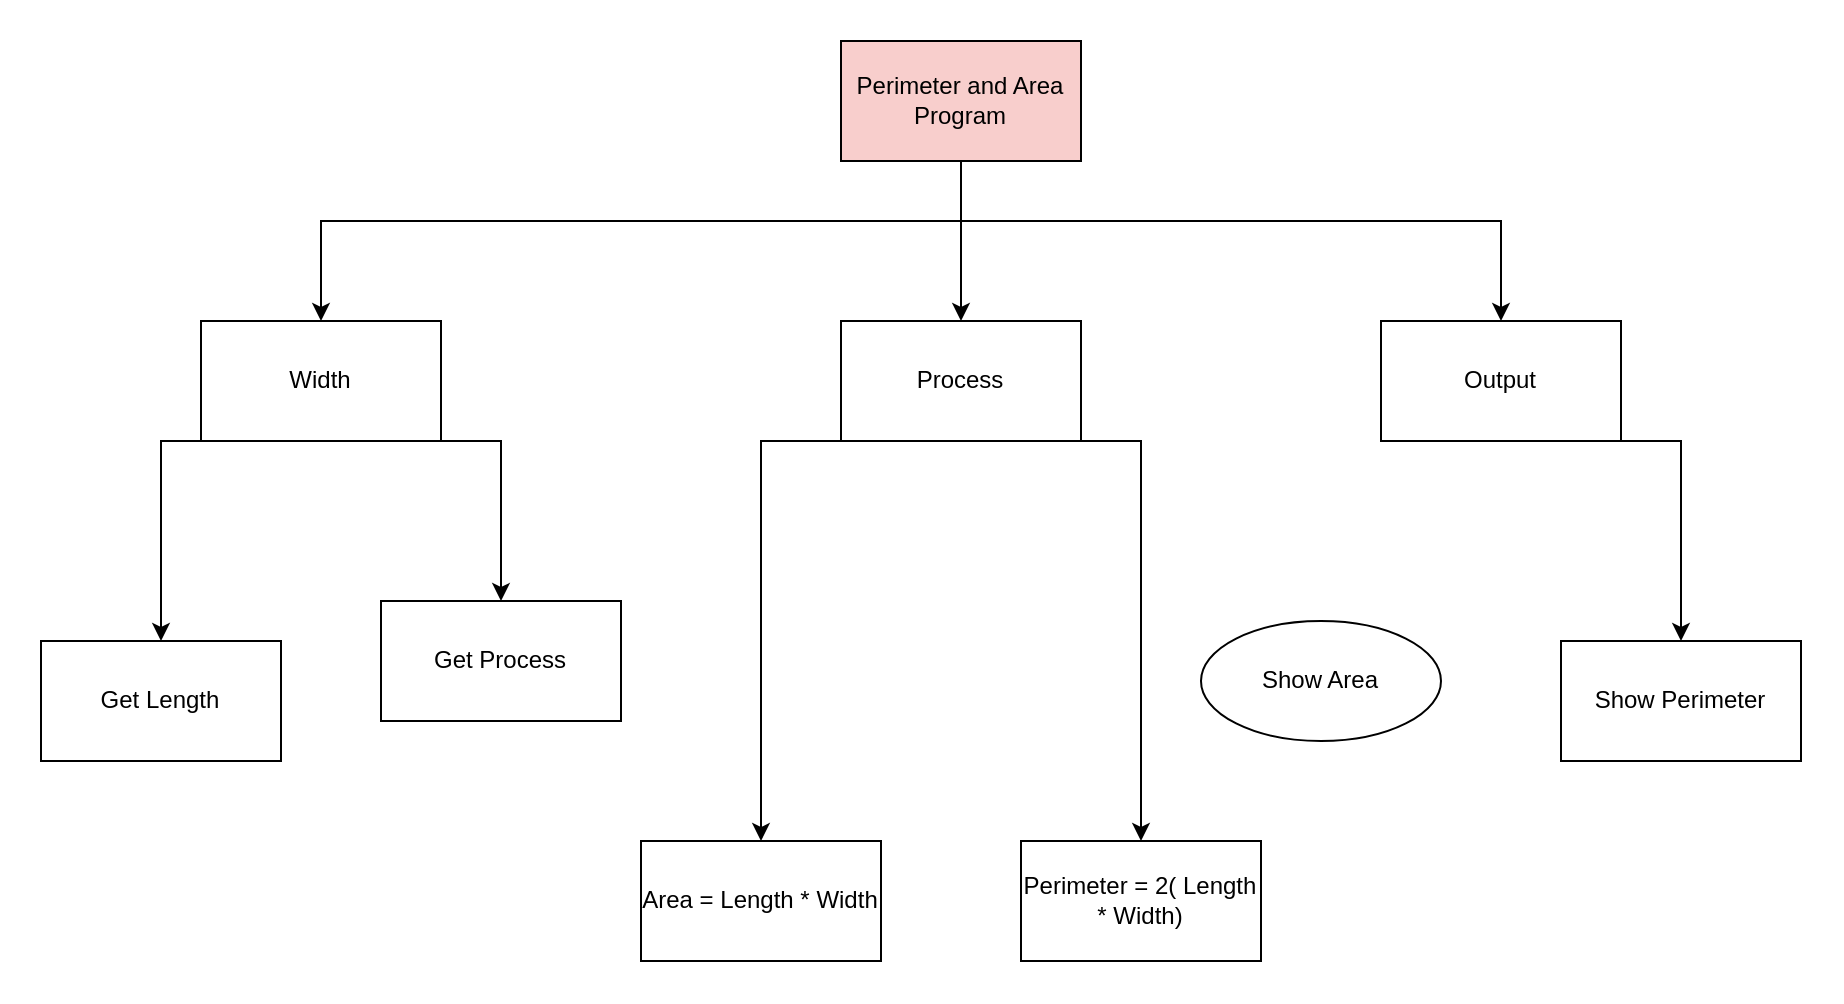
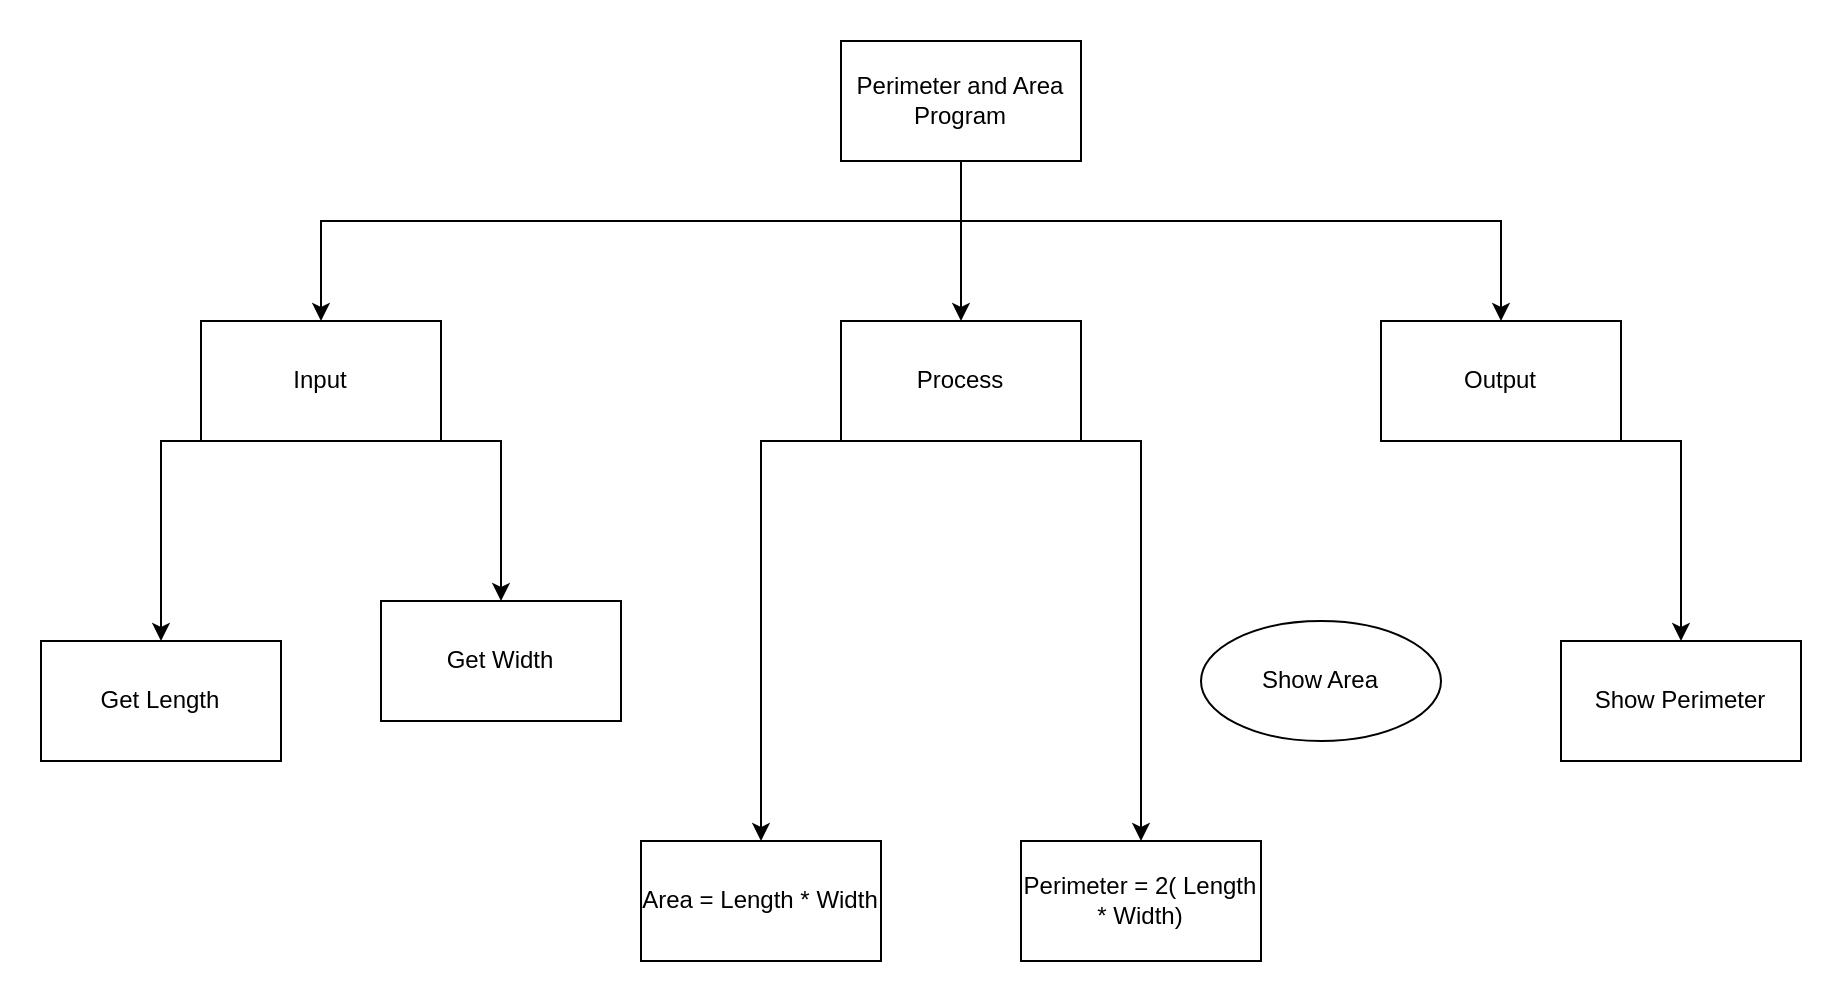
(961, 101) -> (961, 101)
(321, 381) -> (321, 381)
(501, 661) -> (501, 661)
